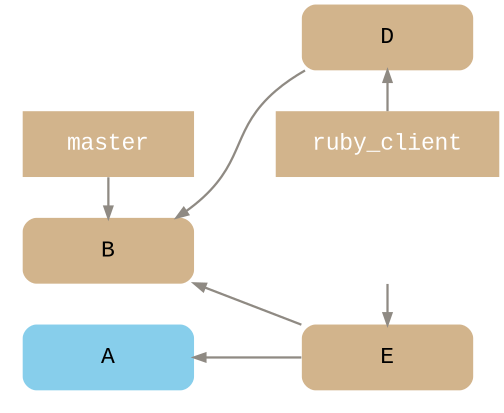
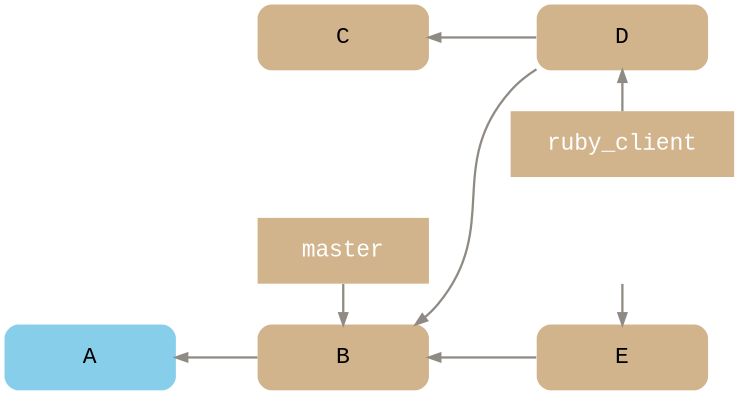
none -> (343, 37)
(254, 357) -> (222, 357)
